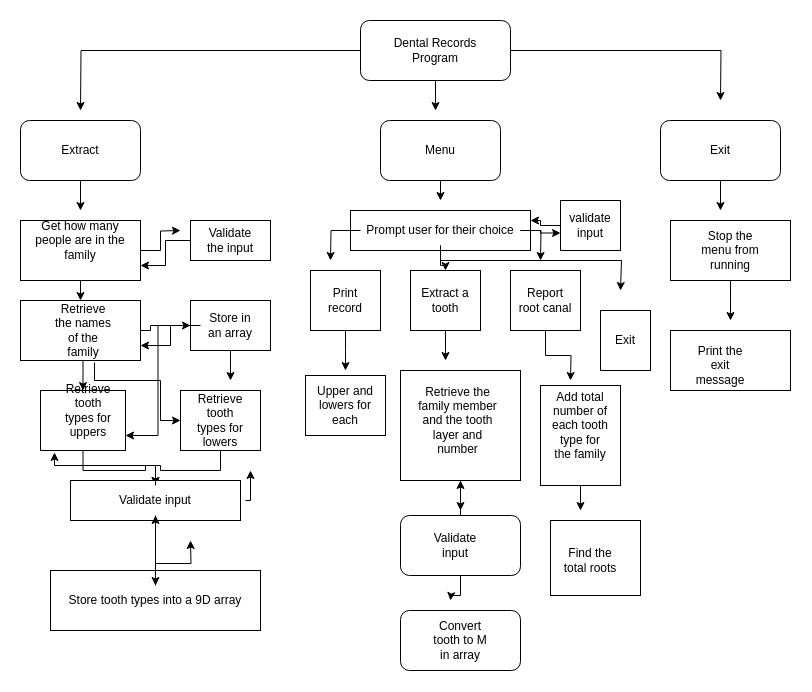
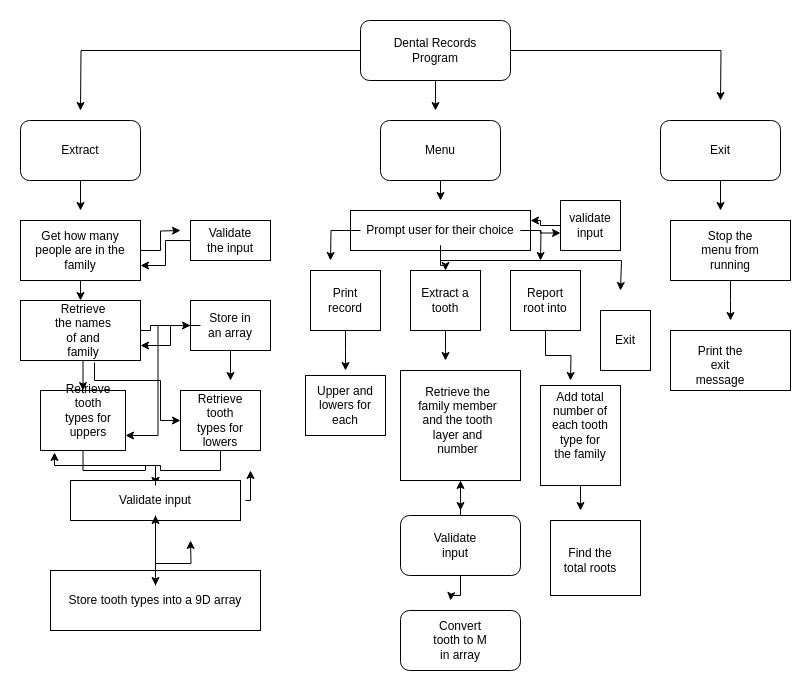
(81, 241) -> (81, 251)
(546, 301) -> (546, 301)
(84, 331) -> (84, 331)
